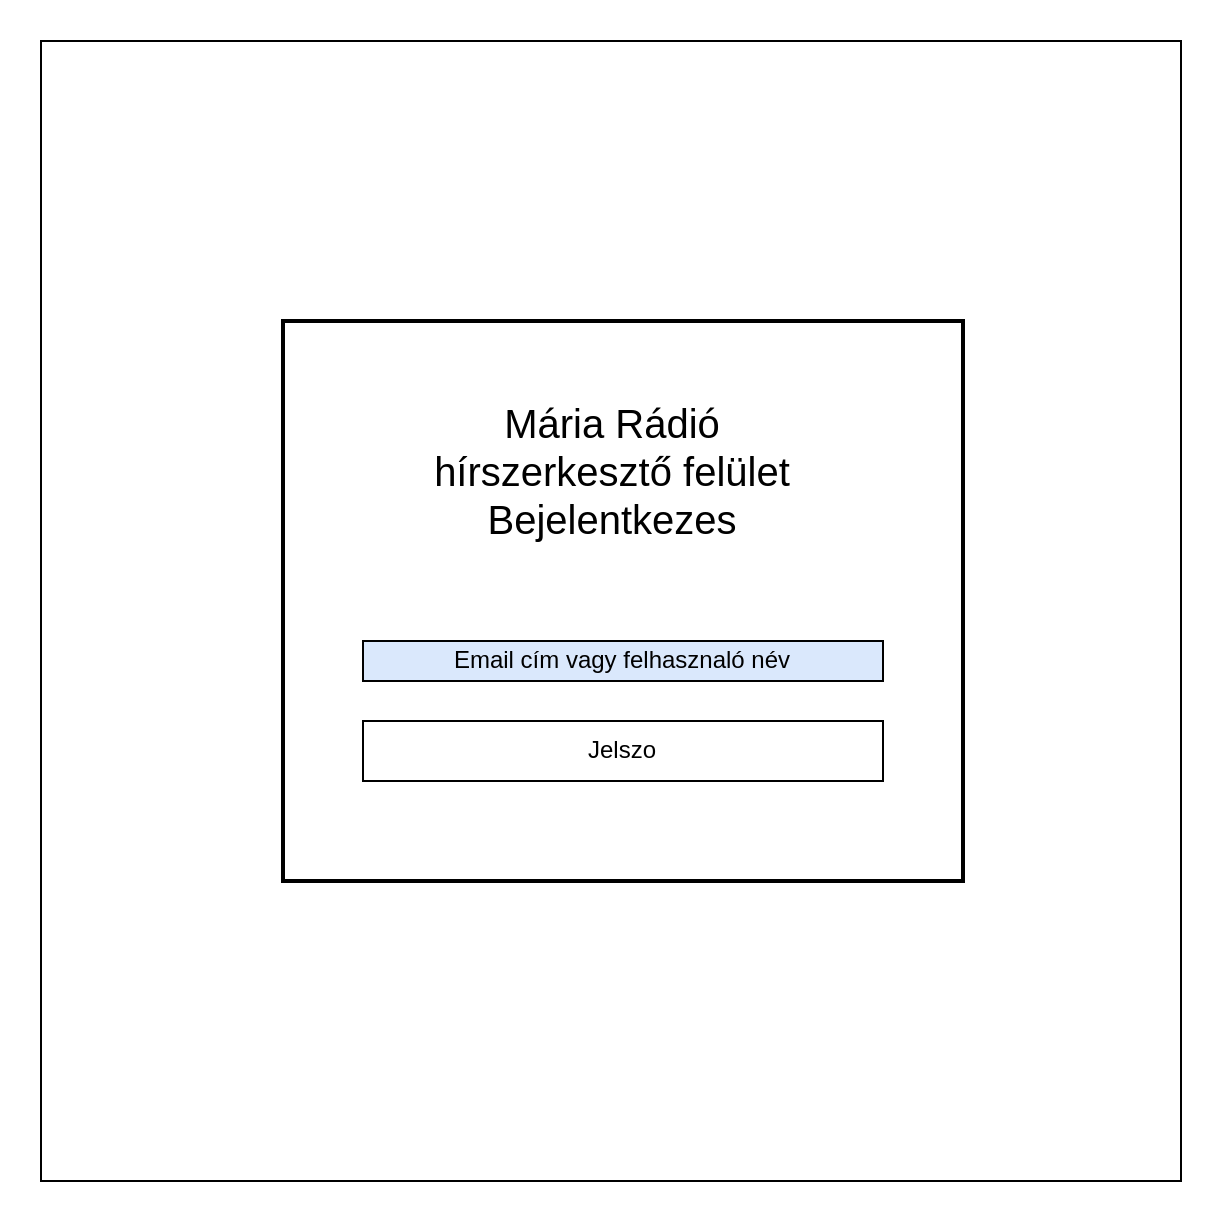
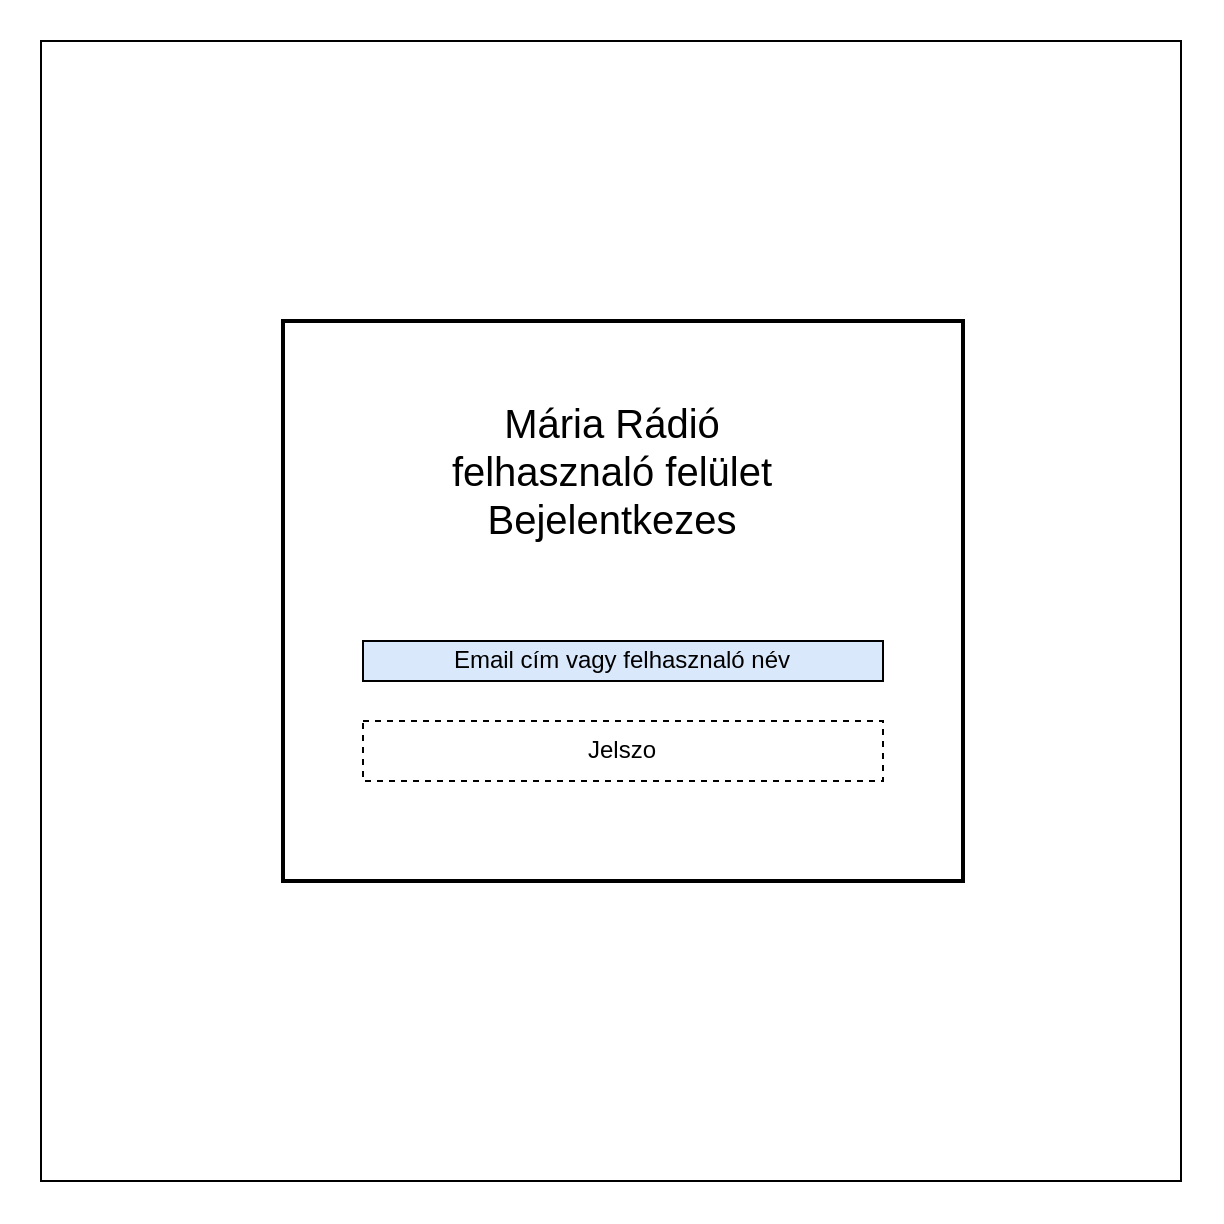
(613, 471) -> (613, 471)
(623, 751) -> (623, 751)
